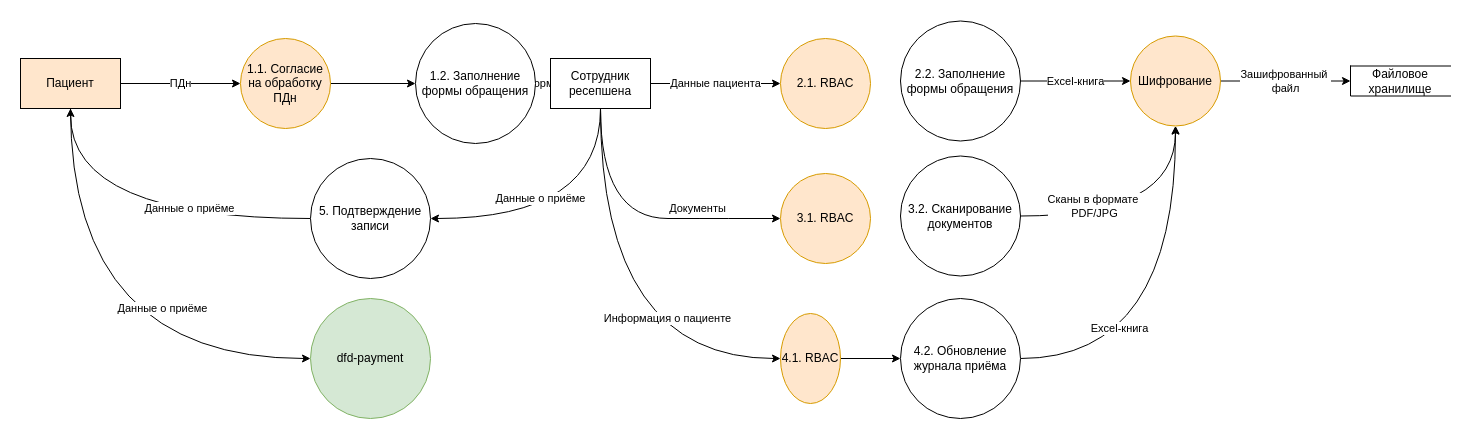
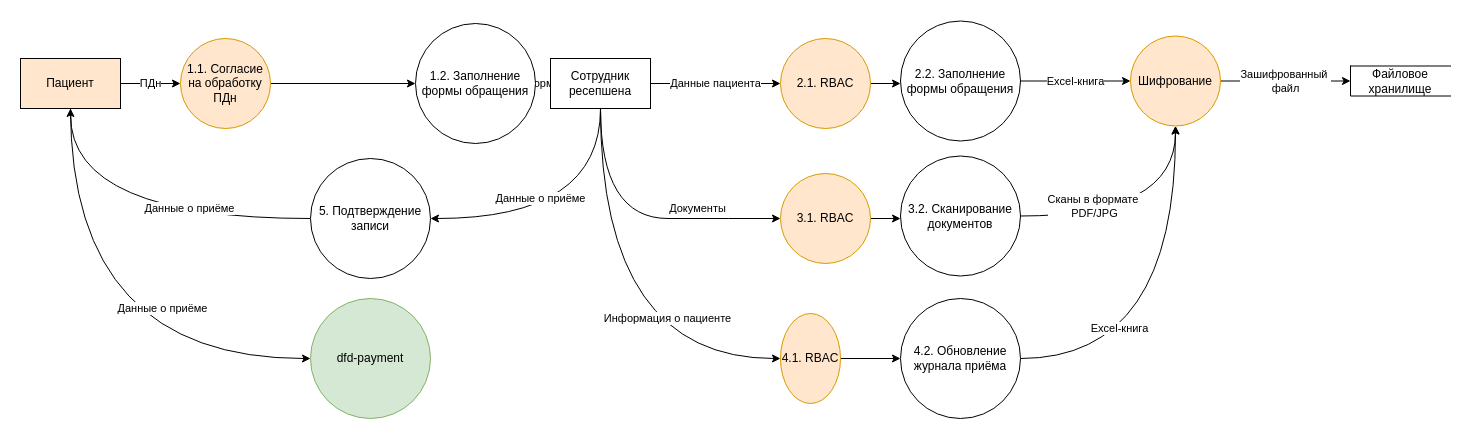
(286, 84) -> (226, 84)
none -> (882, 84)
none -> (882, 219)
